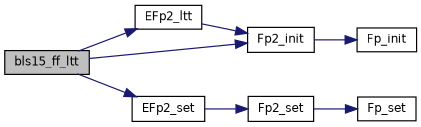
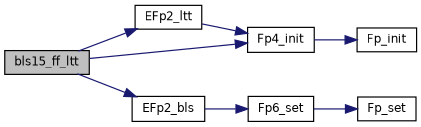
(281, 40) -> (281, 40)
(168, 109) -> (168, 109)
(281, 109) -> (281, 109)
